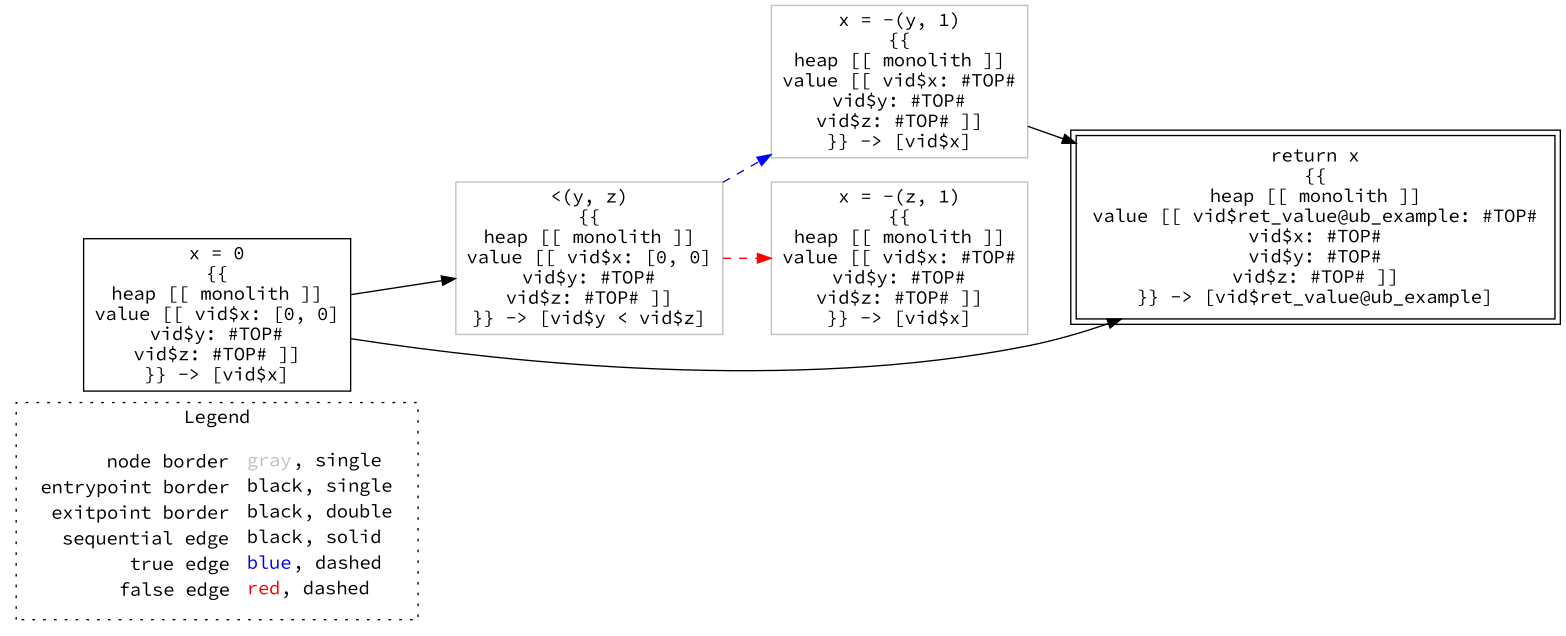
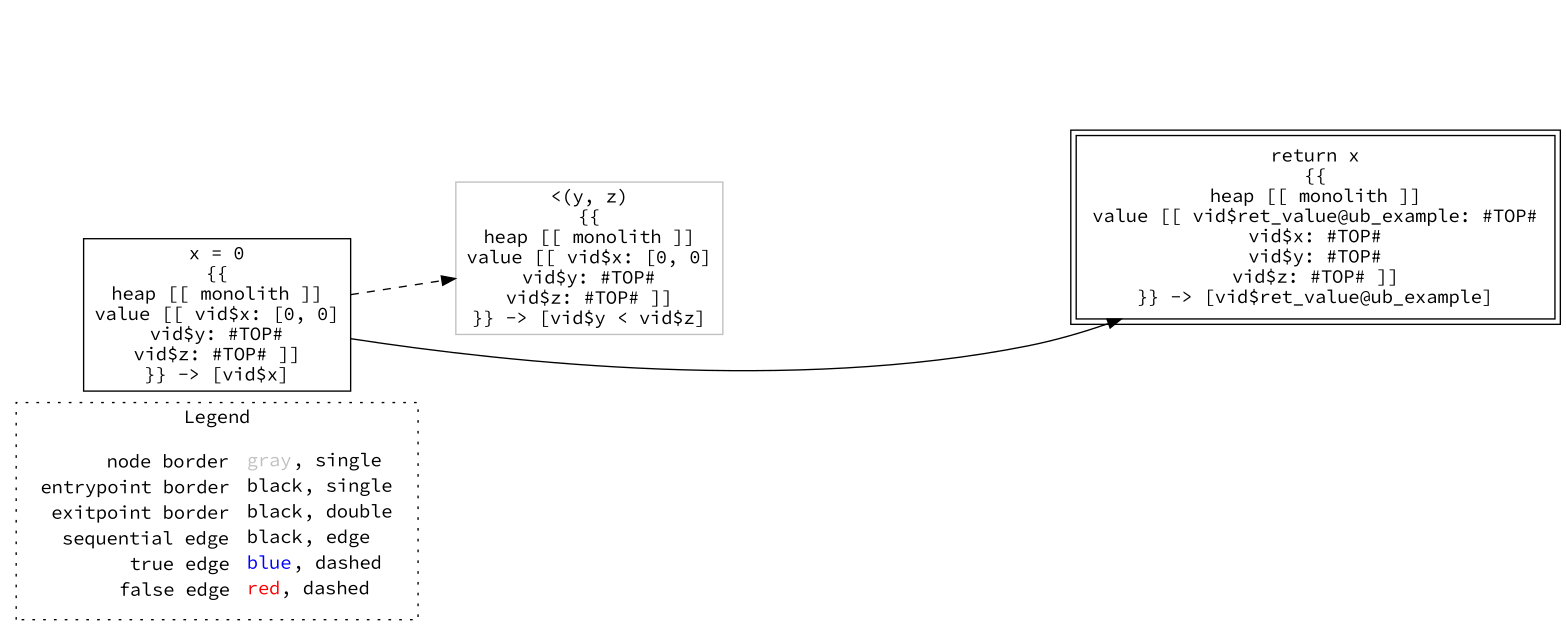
(900, 82) -> none
(900, 258) -> none
(396, 288) -> (396, 288)
(343, 537) -> (337, 537)
